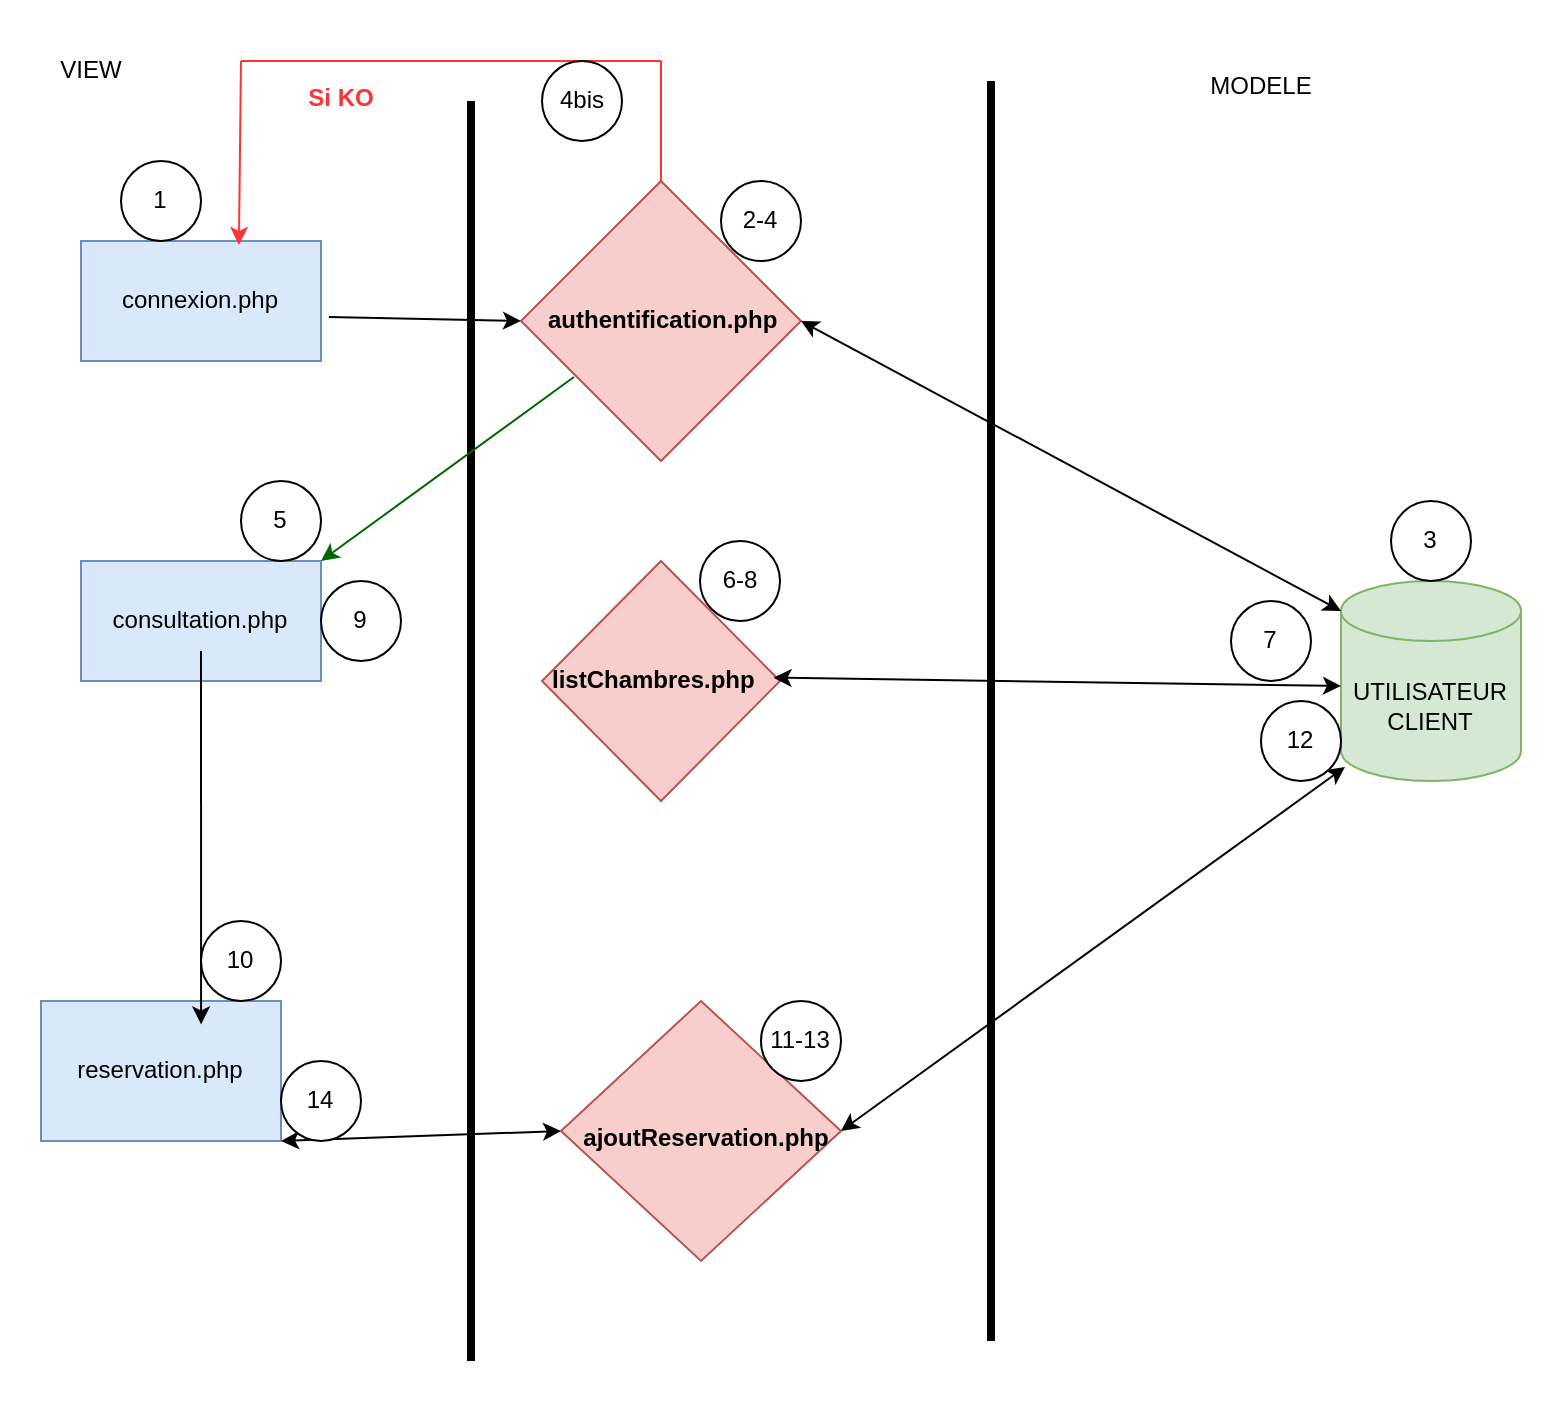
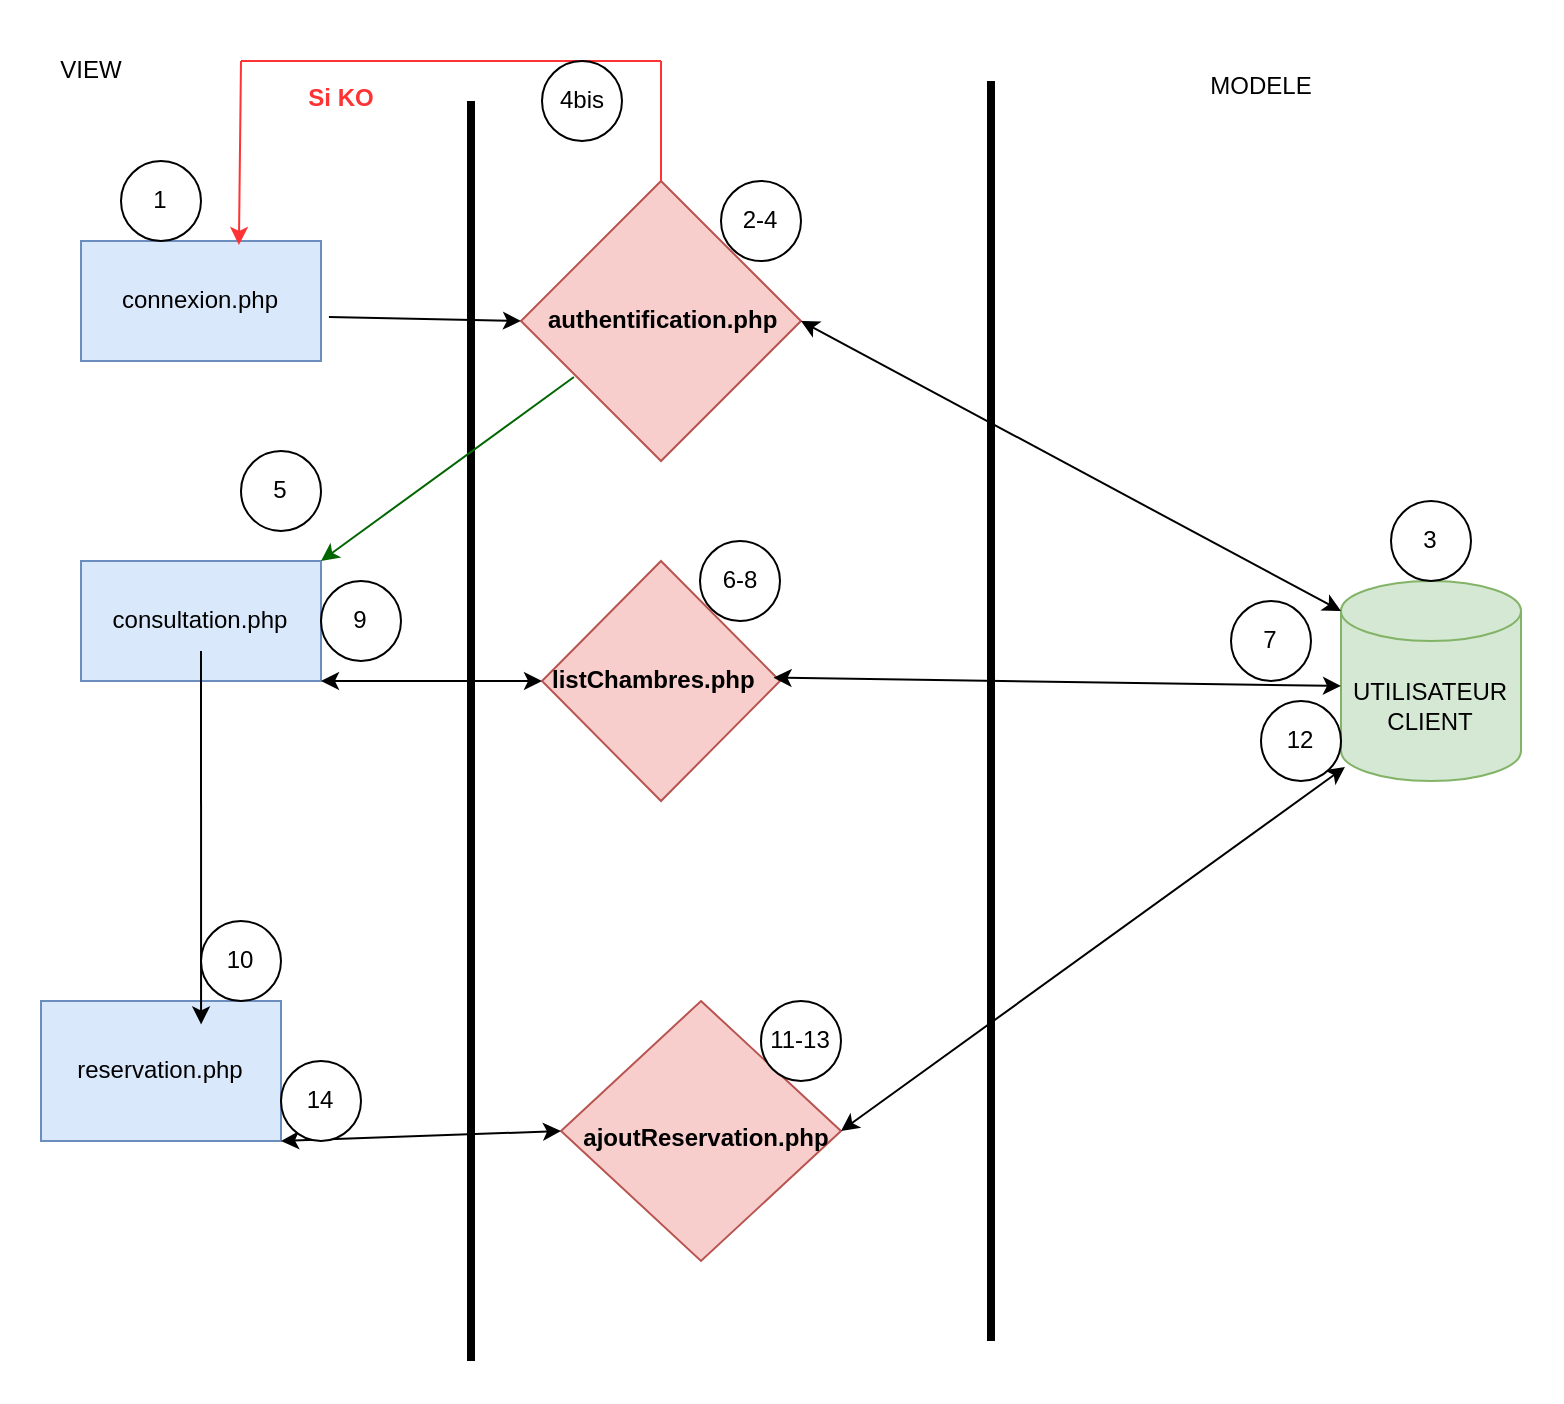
(281, 521) -> (281, 491)
none -> (431, 681)
